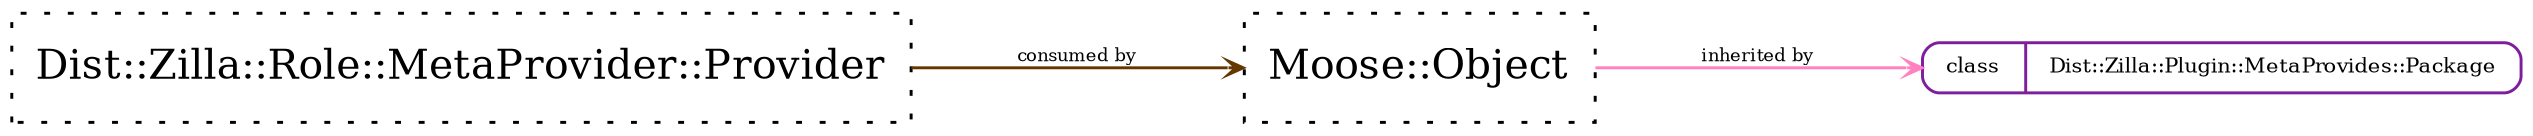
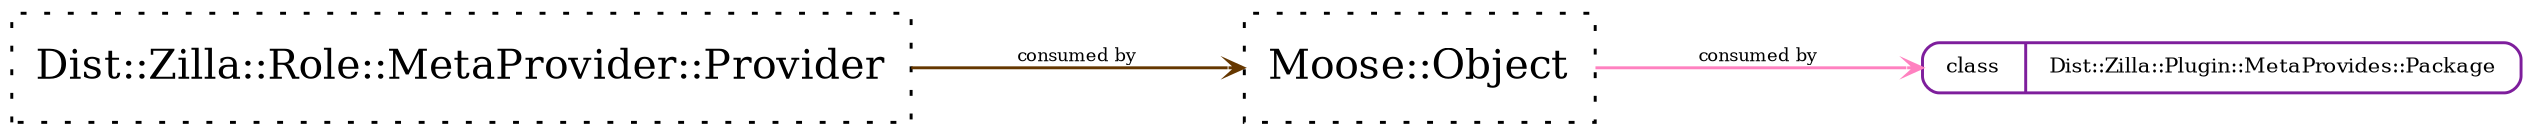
(1759, 57) -> (1759, 57)
